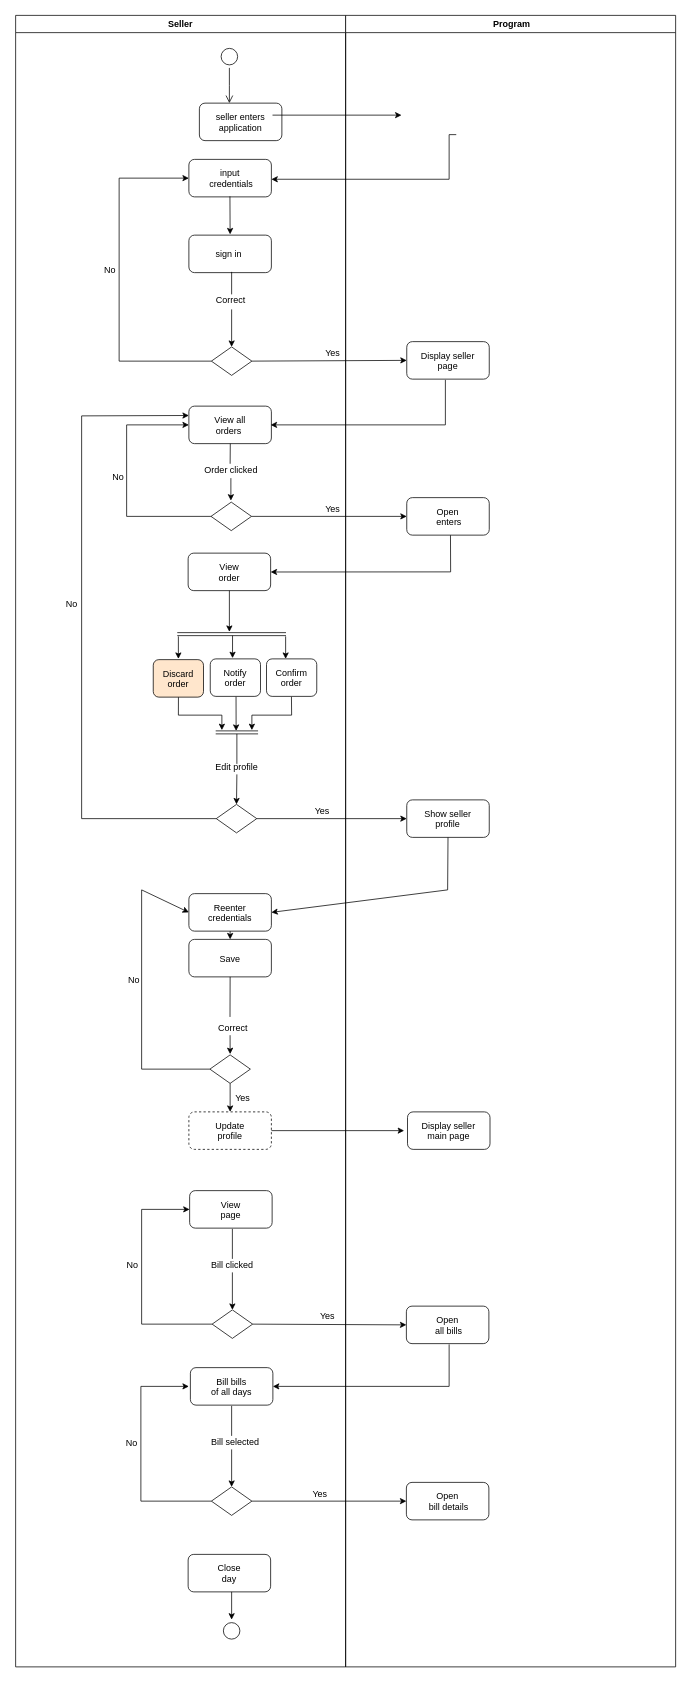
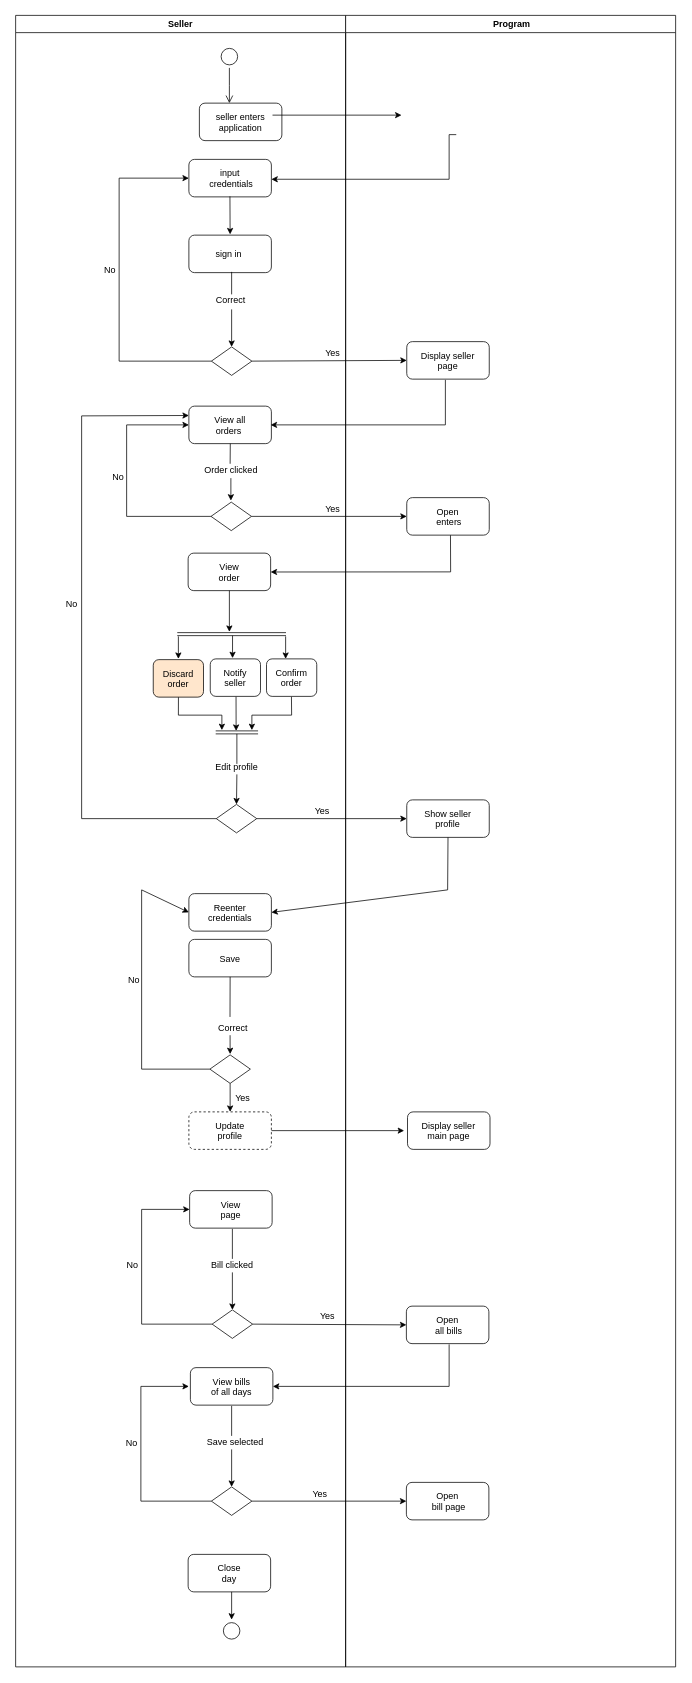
(235, 673) -> (235, 673)
(230, 932) -> none
(231, 1382) -> (231, 1382)
(235, 1442) -> (235, 1442)
(447, 1496) -> (447, 1496)
